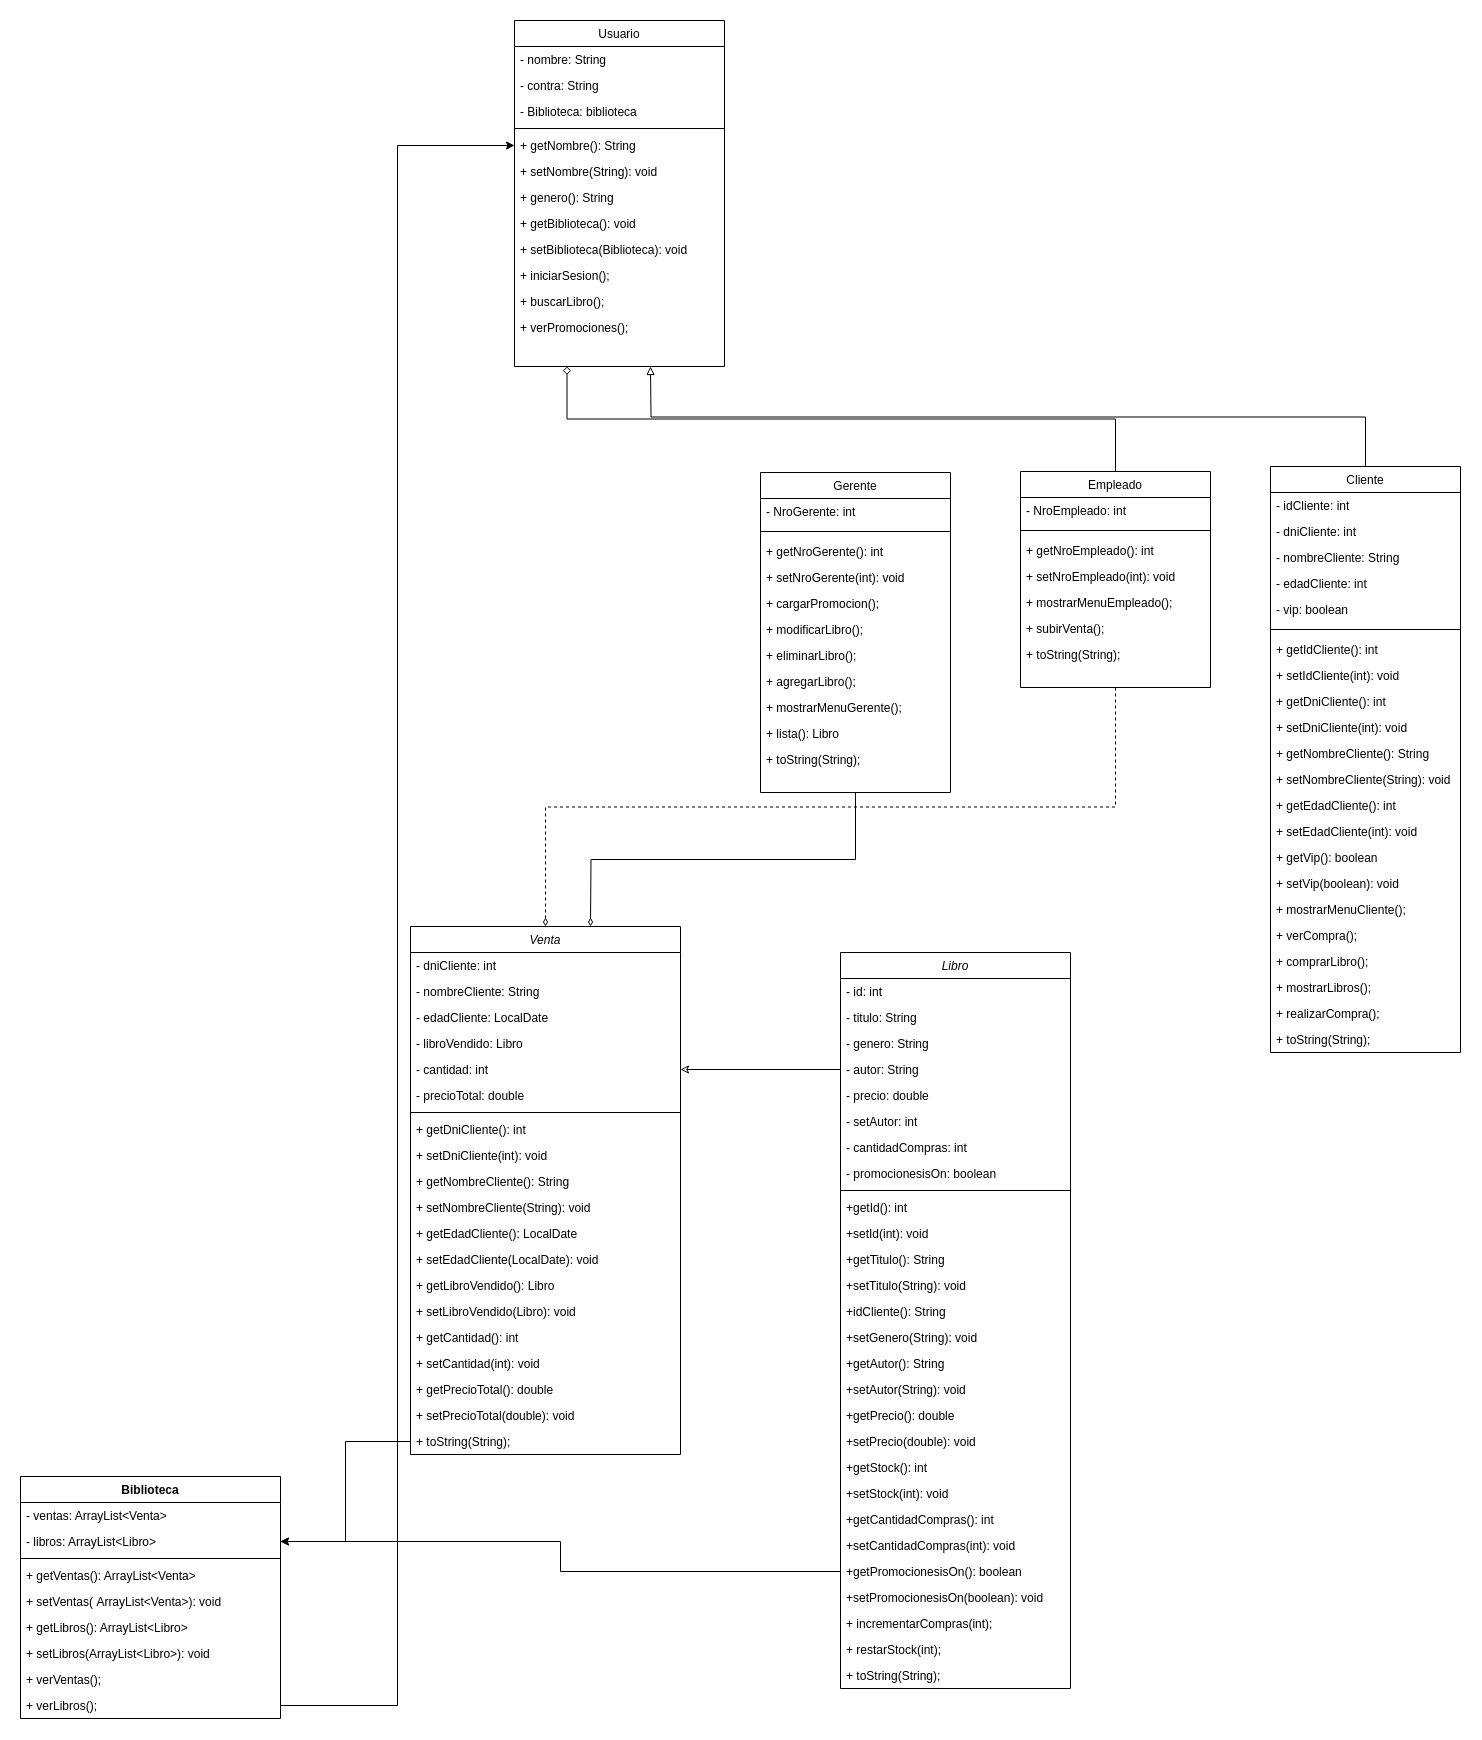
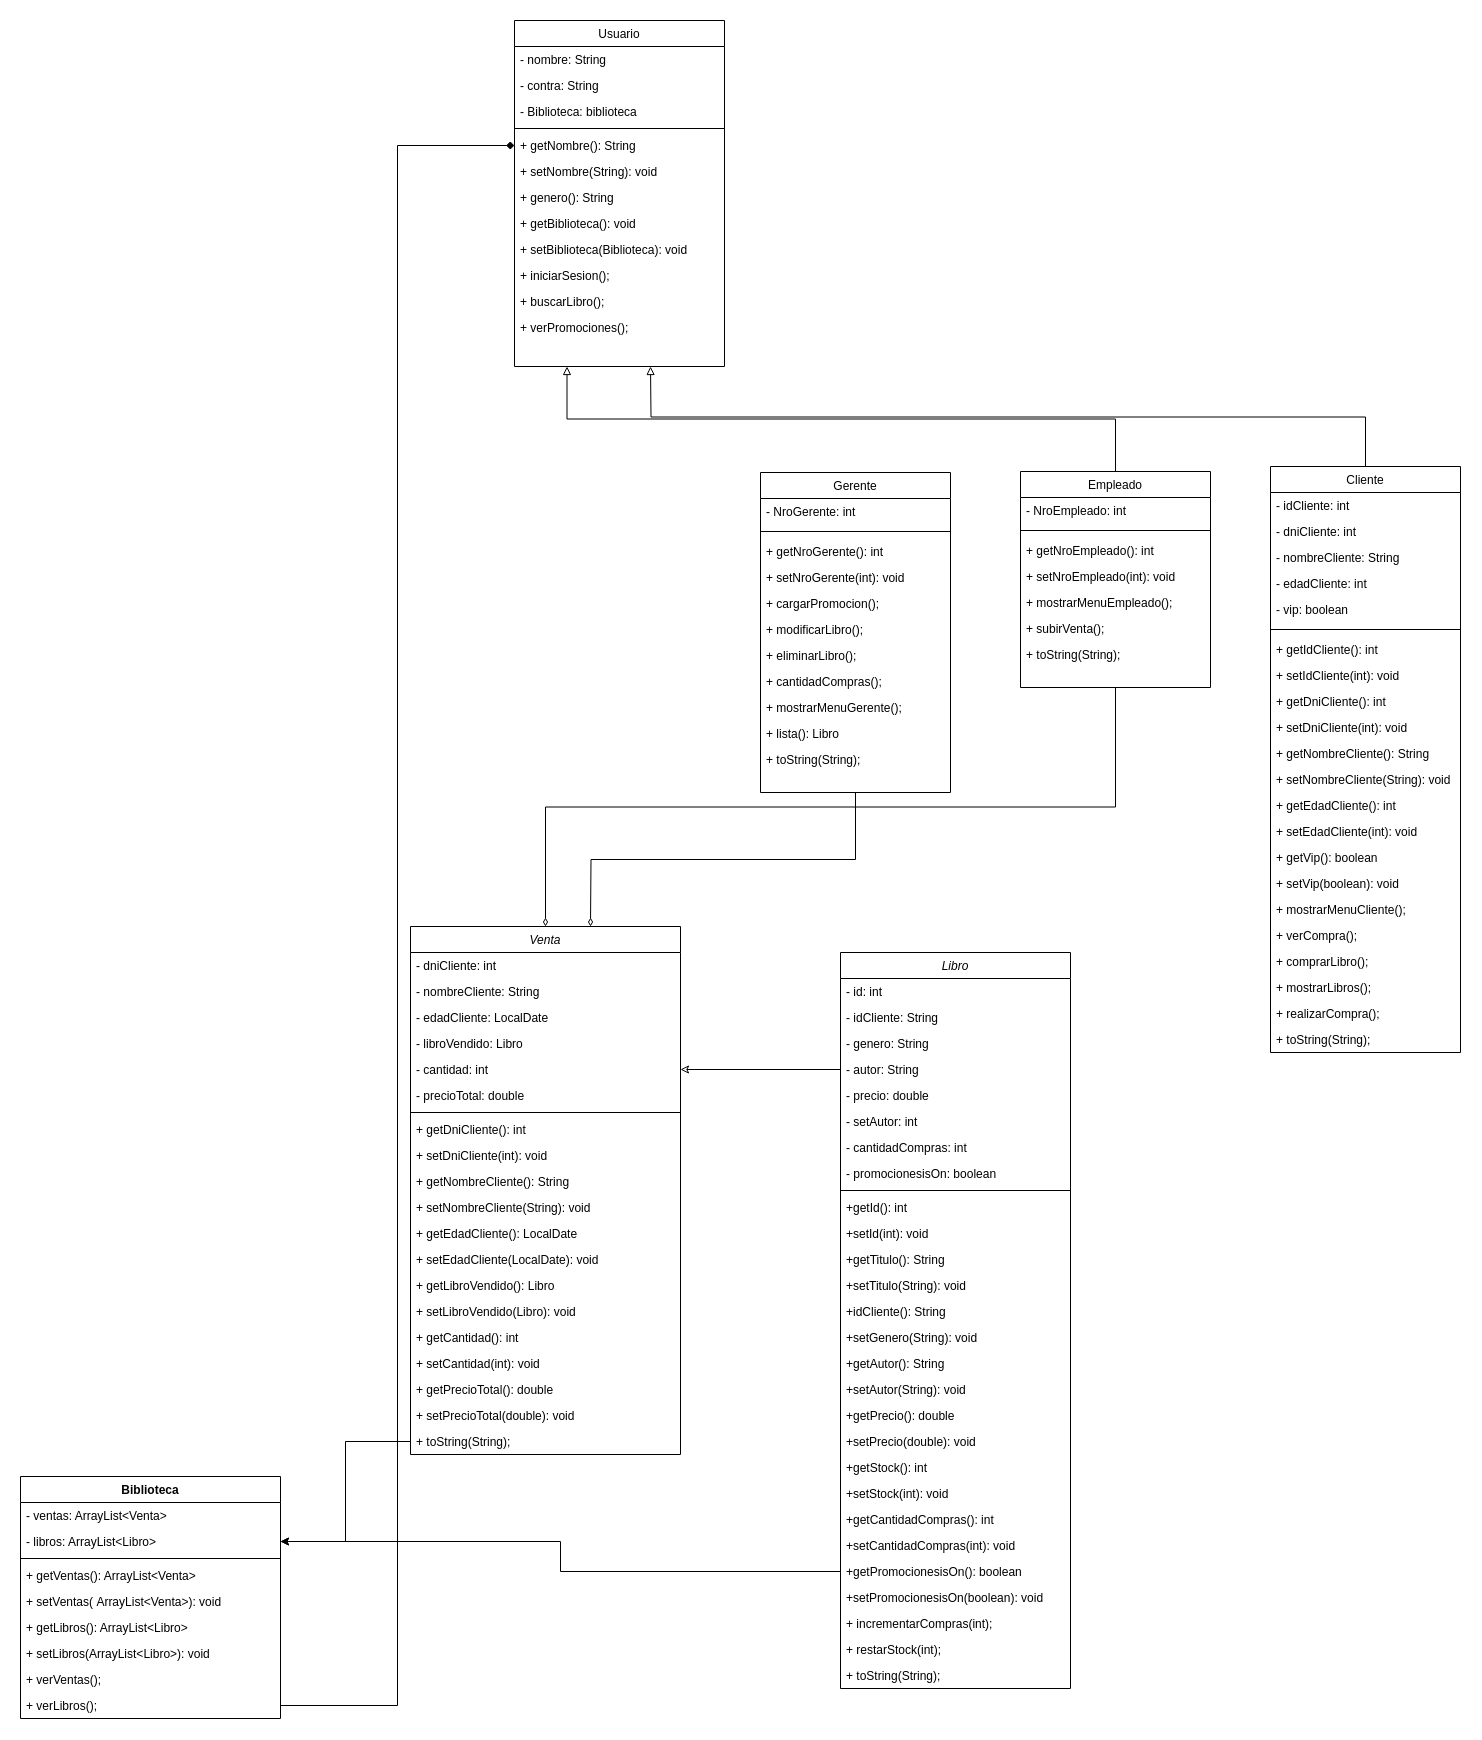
(506, 146) -> (505, 146)
(567, 375) -> (567, 376)
(818, 682) -> (829, 682)
(836, 807) -> (836, 807)
(890, 1018) -> (899, 1018)
